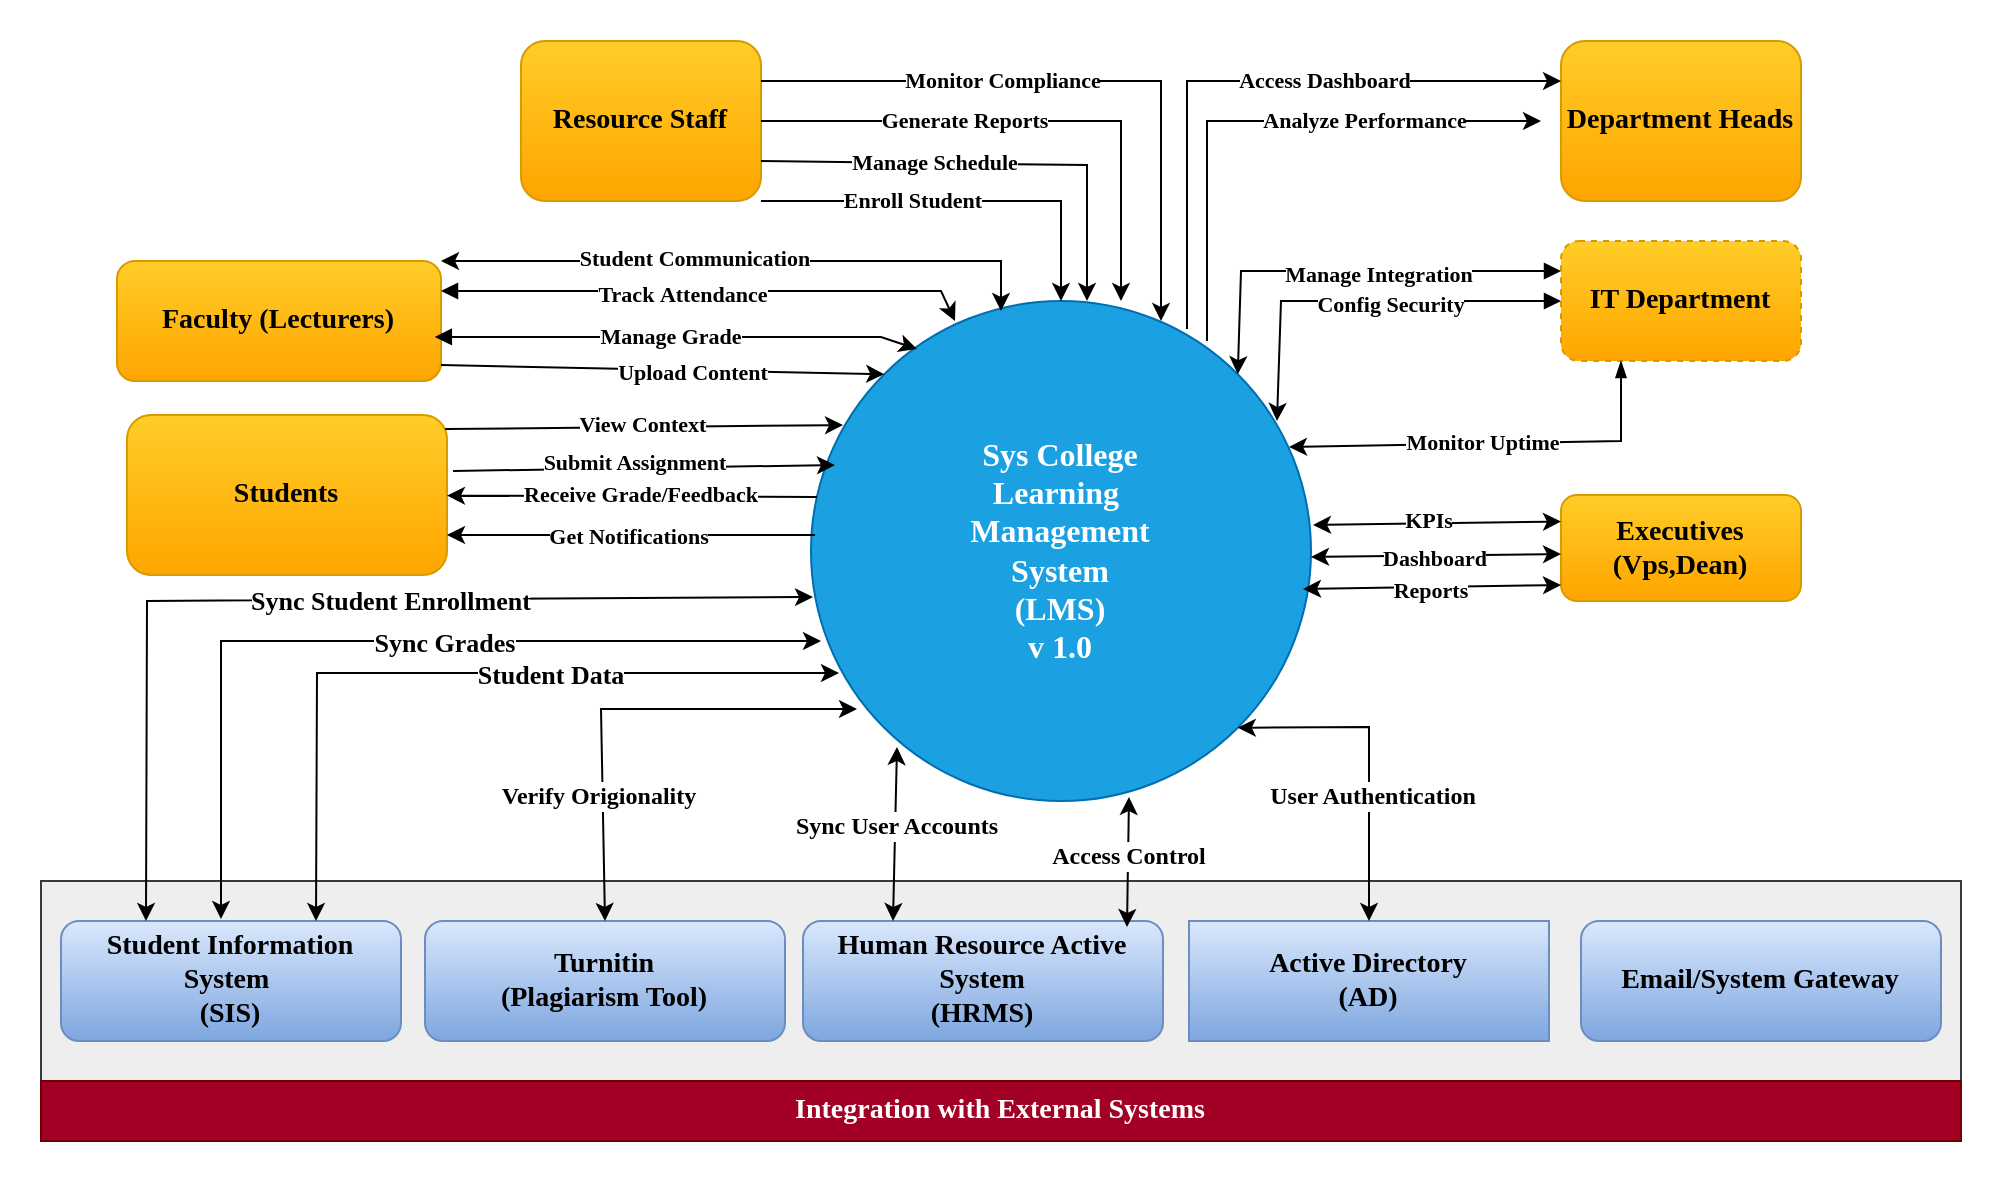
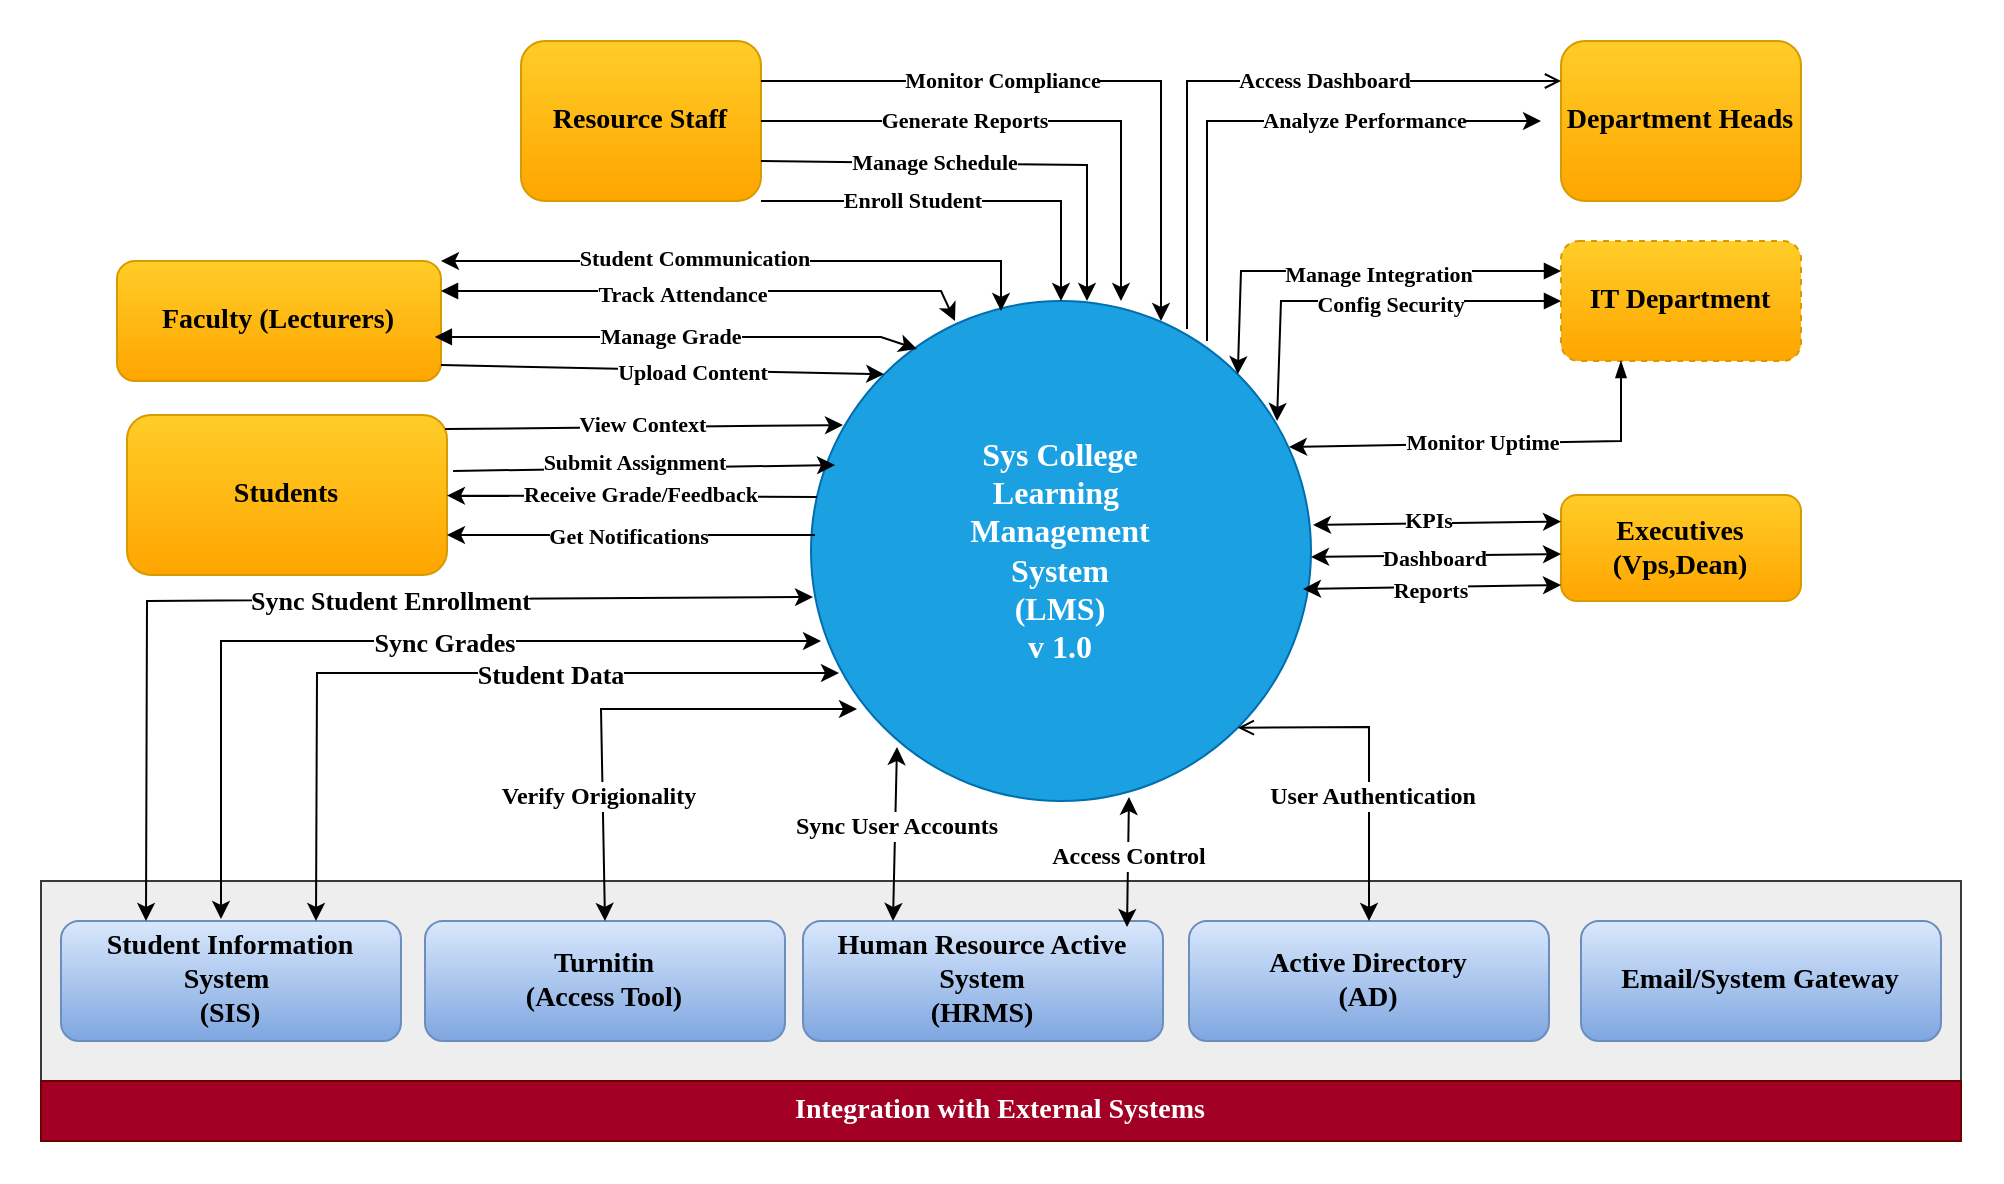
(1546, 81) -> (1549, 81)
(1253, 728) -> (1249, 728)
(605, 981) -> (605, 981)
(1369, 981) -> (1369, 981)
